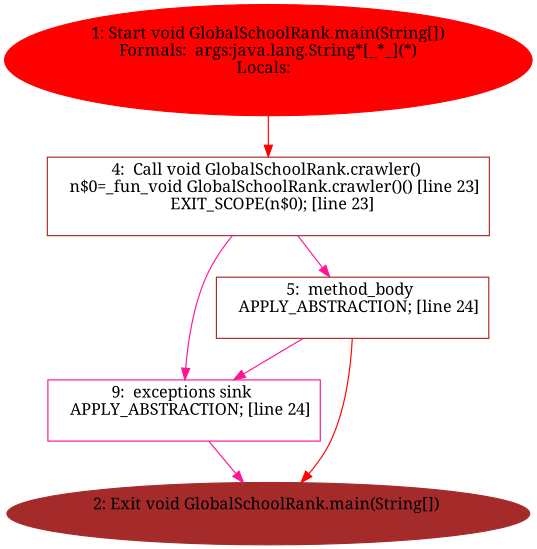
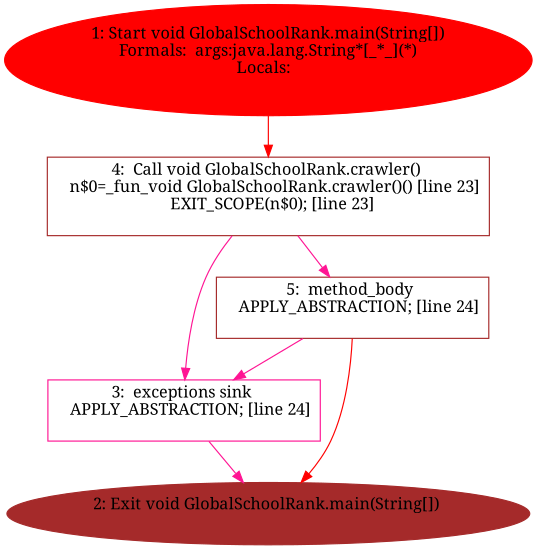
(184, 411) -> (184, 411)
